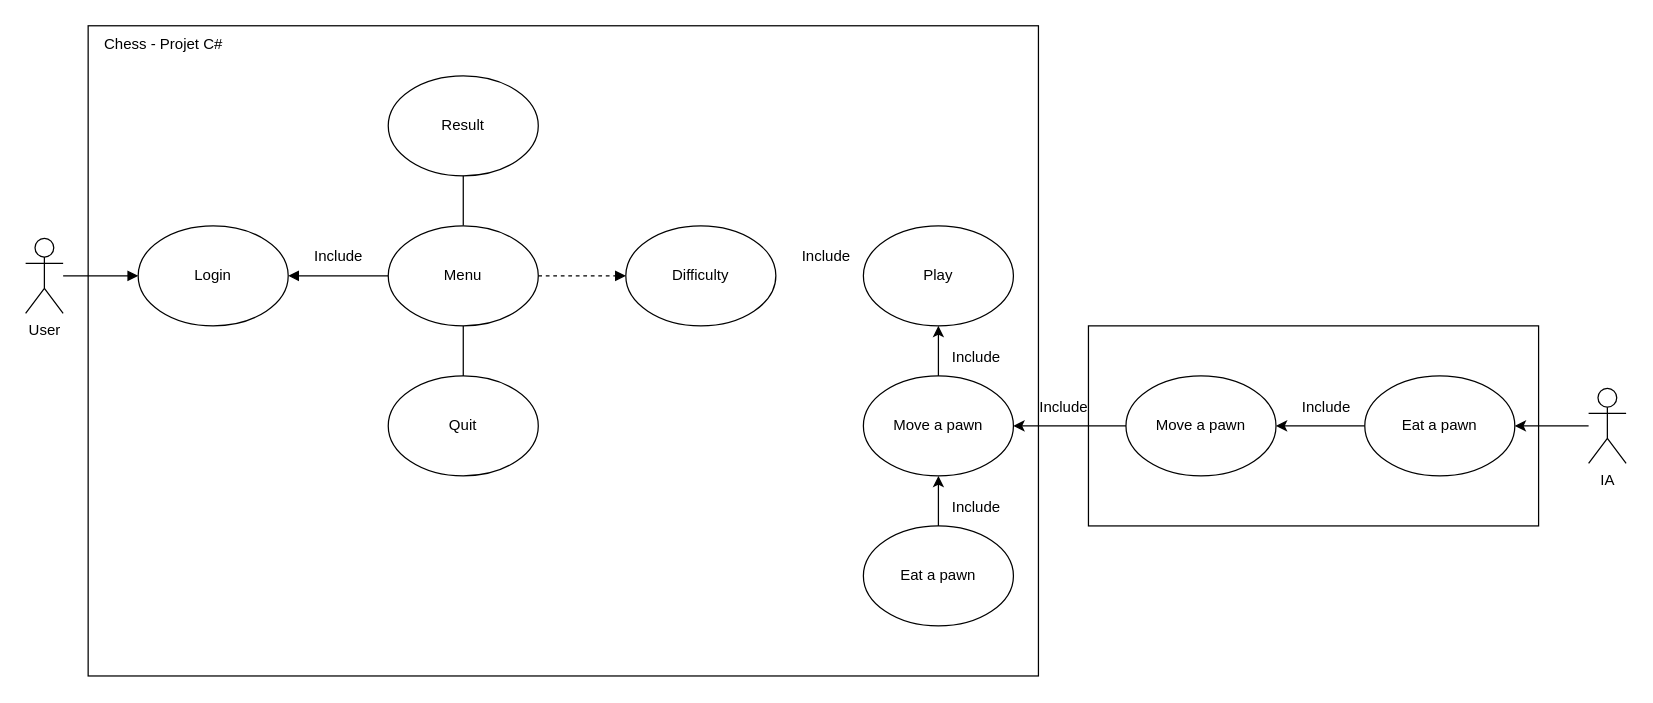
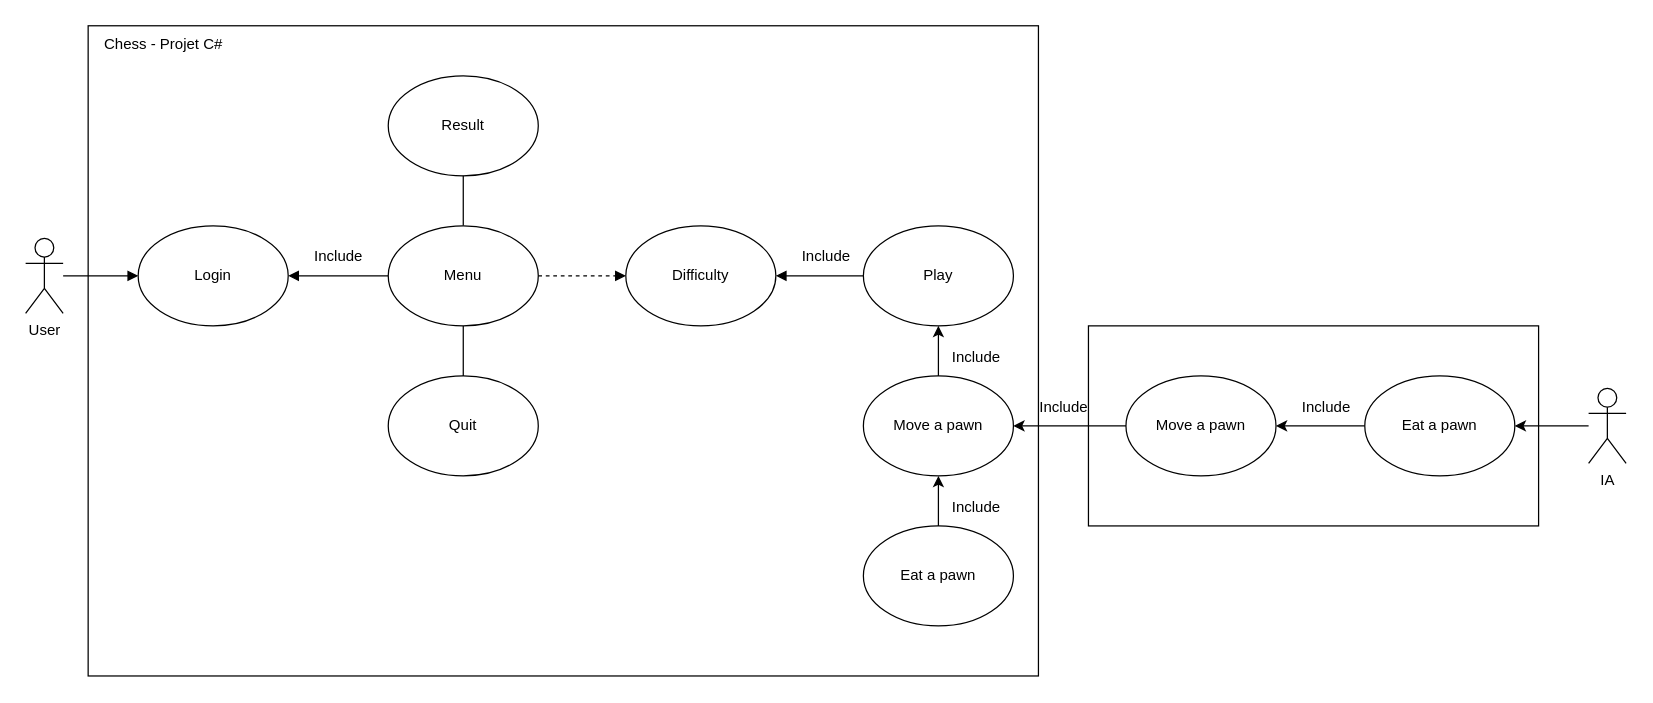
none -> (824, 276)
